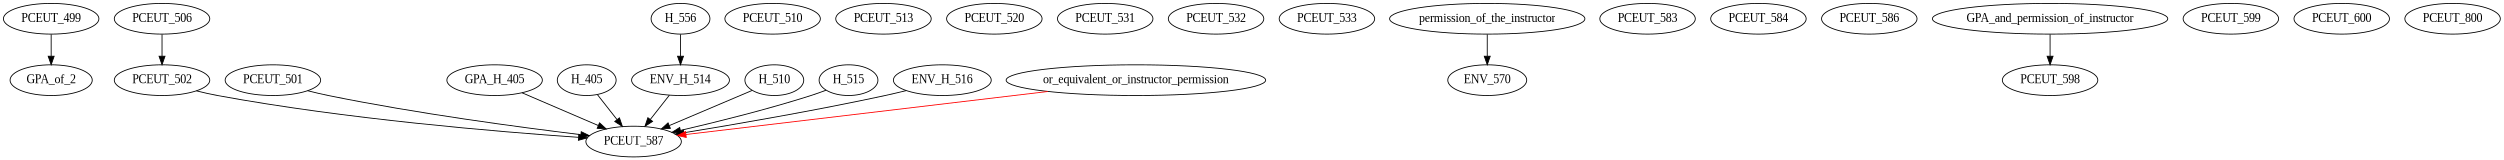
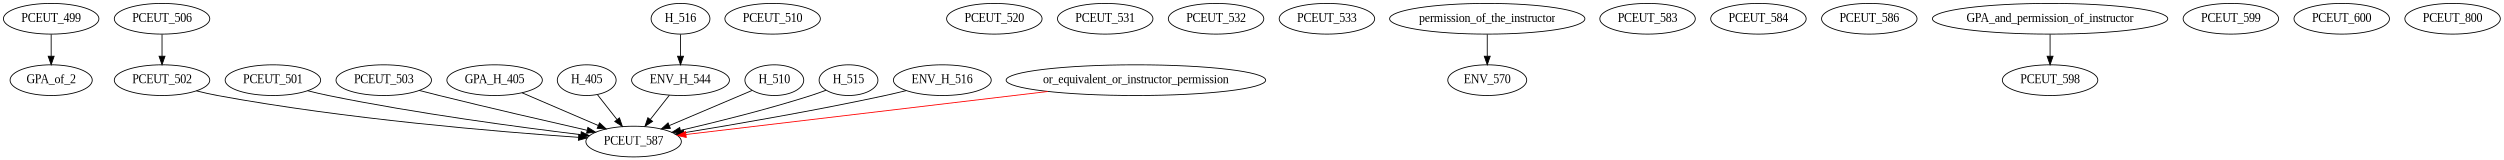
(681, 19) -> (681, 19)
(883, 19) -> none
none -> (384, 80)
(681, 80) -> (681, 80)
